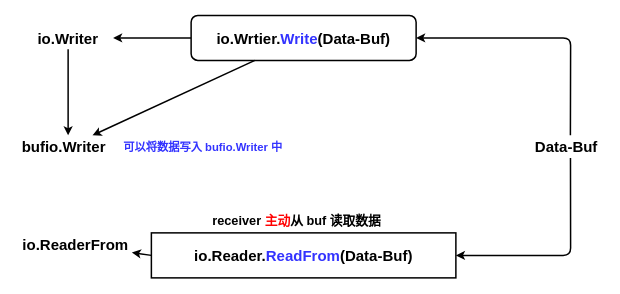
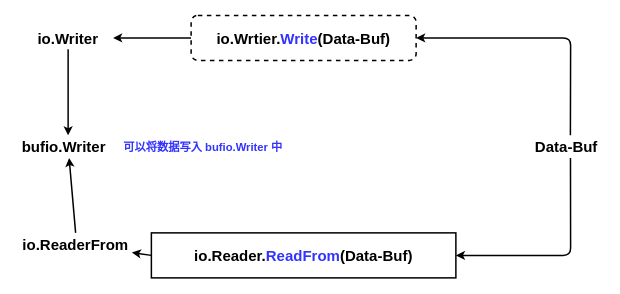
(303, 38) -> (303, 38)
(176, 97) -> (72, 198)
(297, 222) -> none
